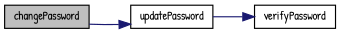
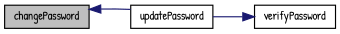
(104, 25) -> (116, 9)
